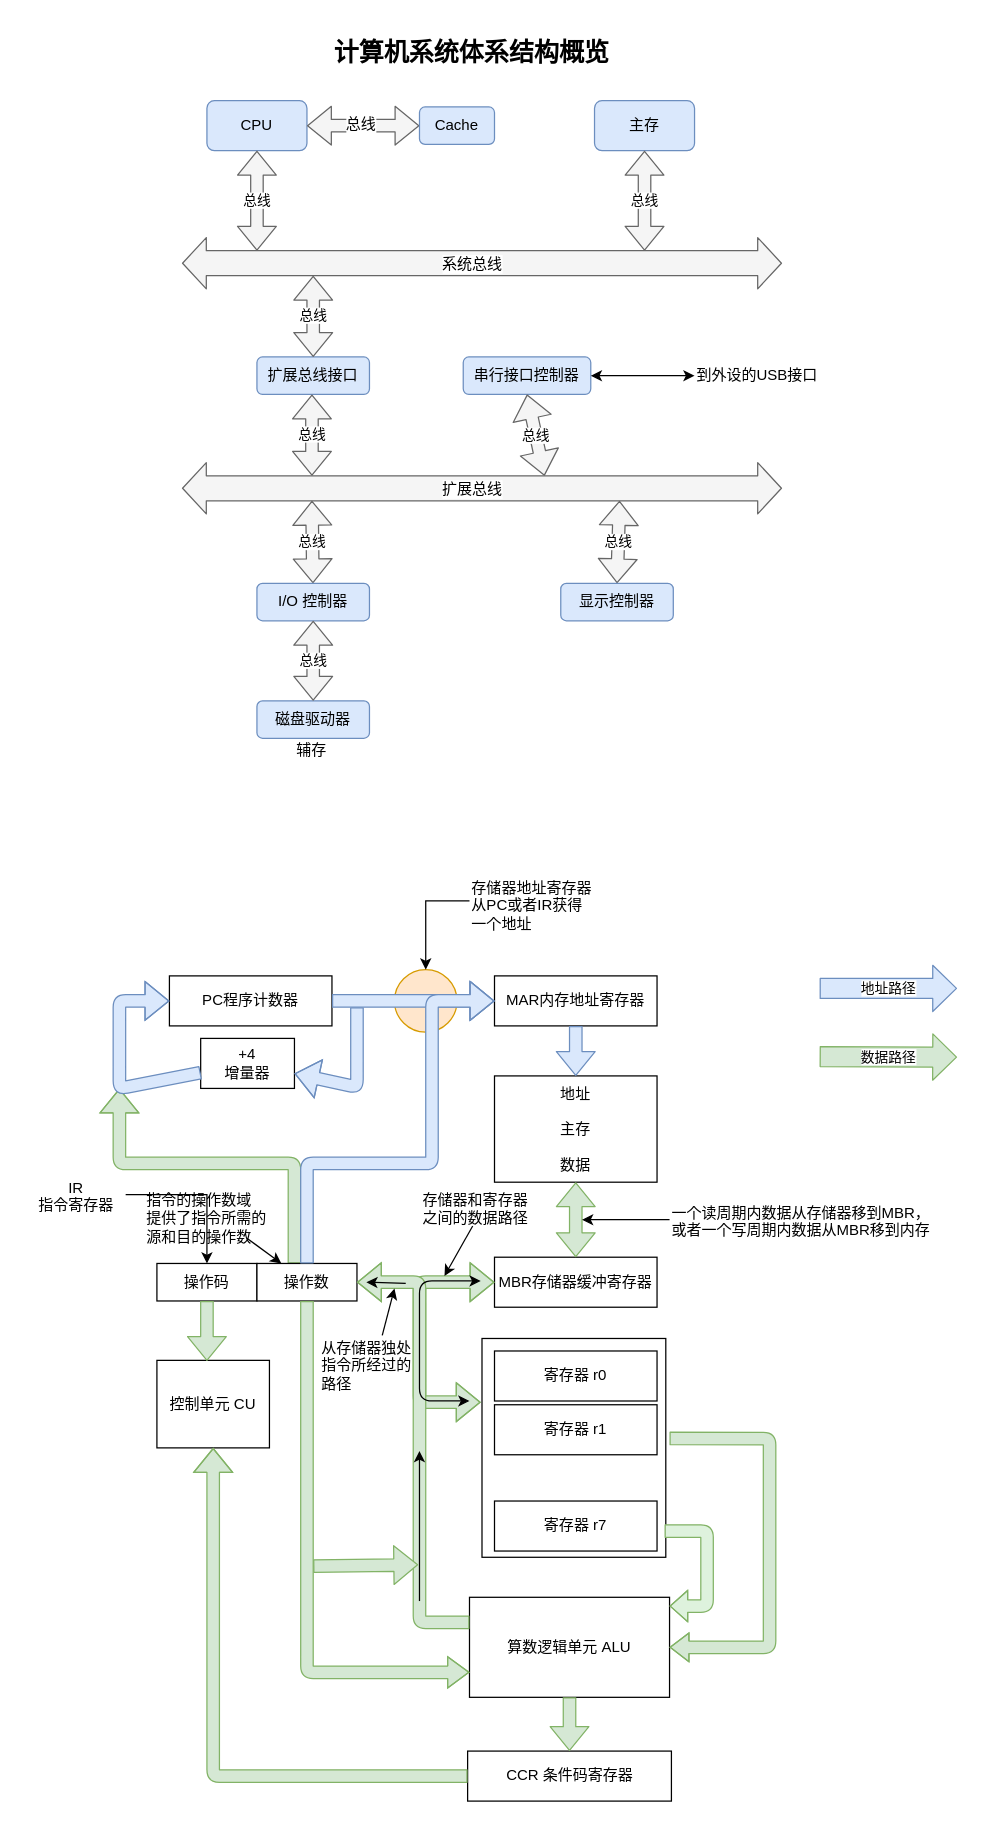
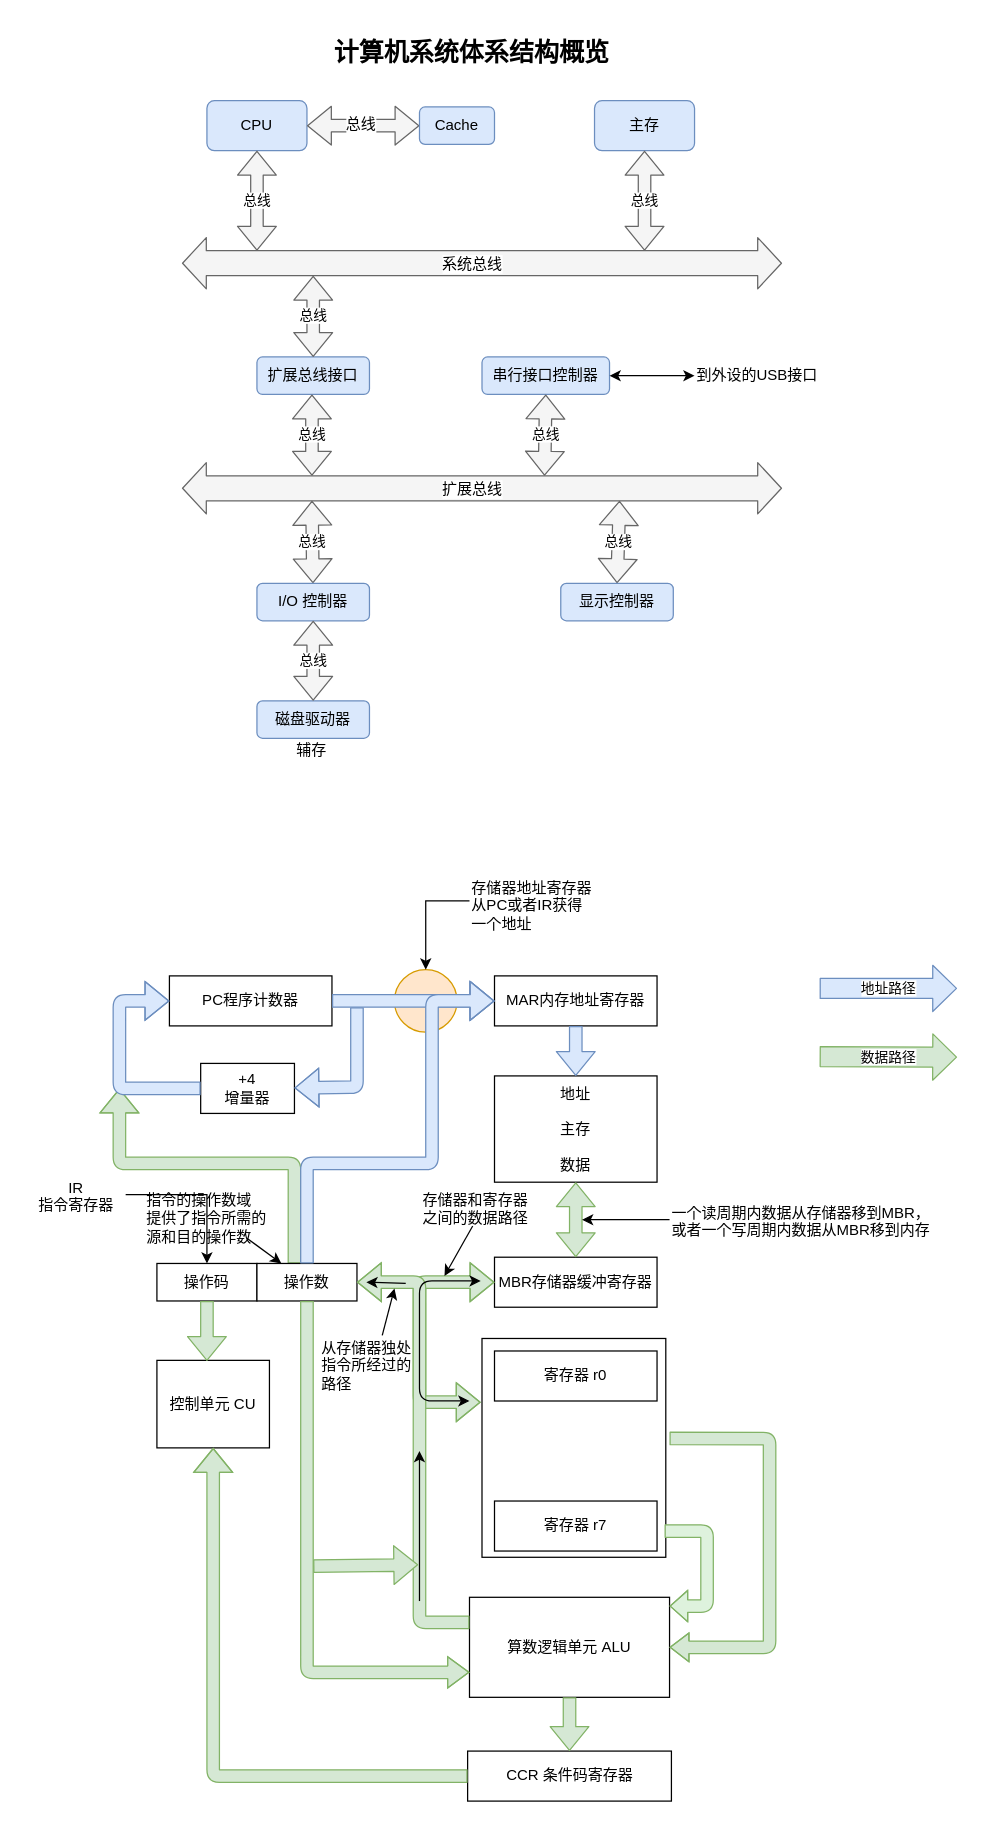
(527, 376) -> (546, 376)
(248, 1063) -> (248, 1088)
(576, 1429) -> none
